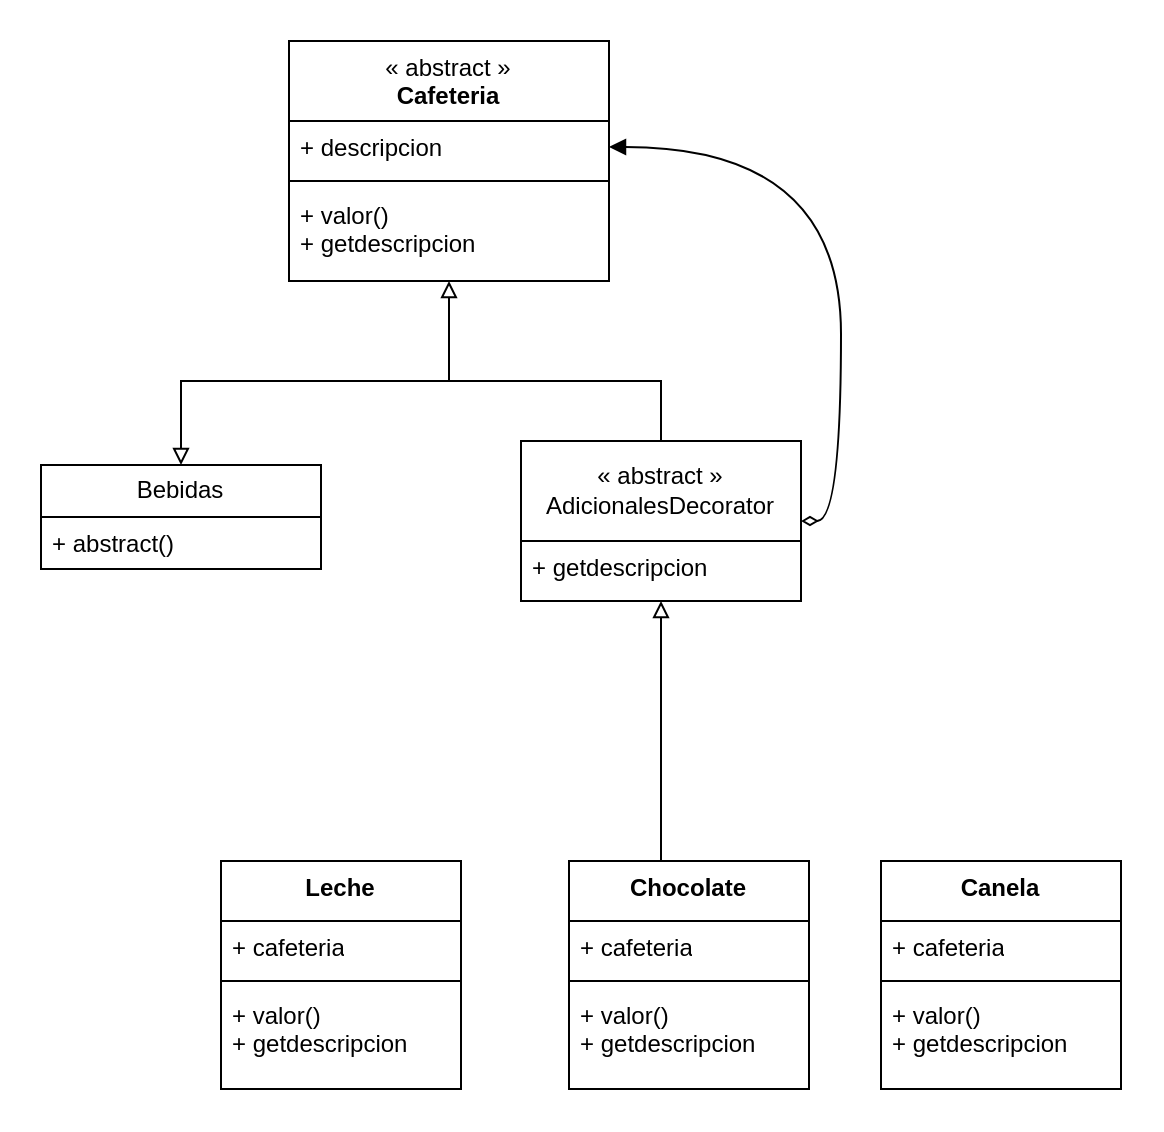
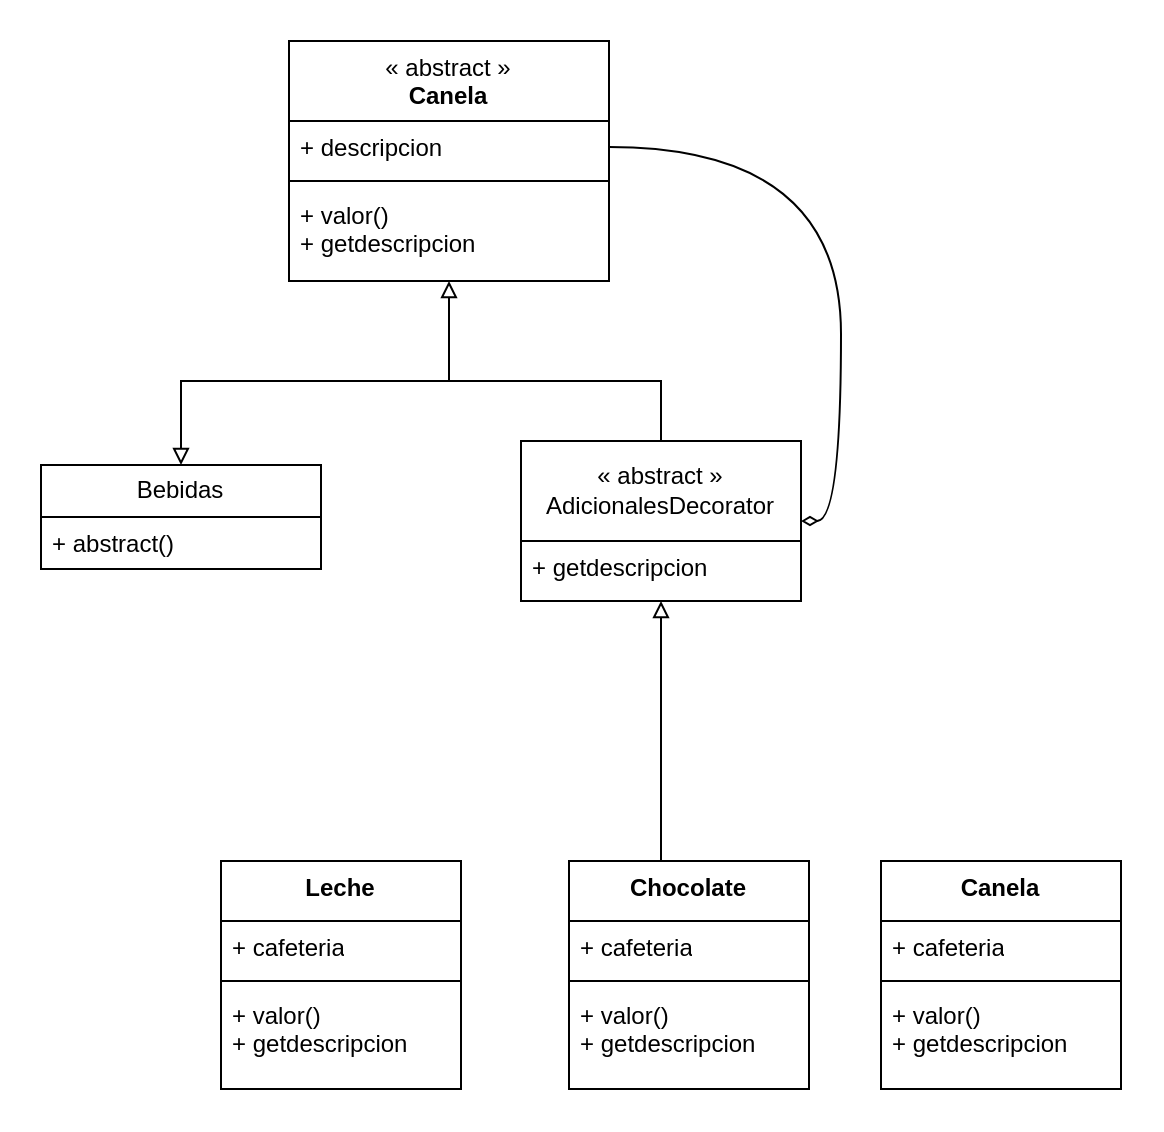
(449, 84) -> (449, 84)
(626, 147) -> (620, 147)
